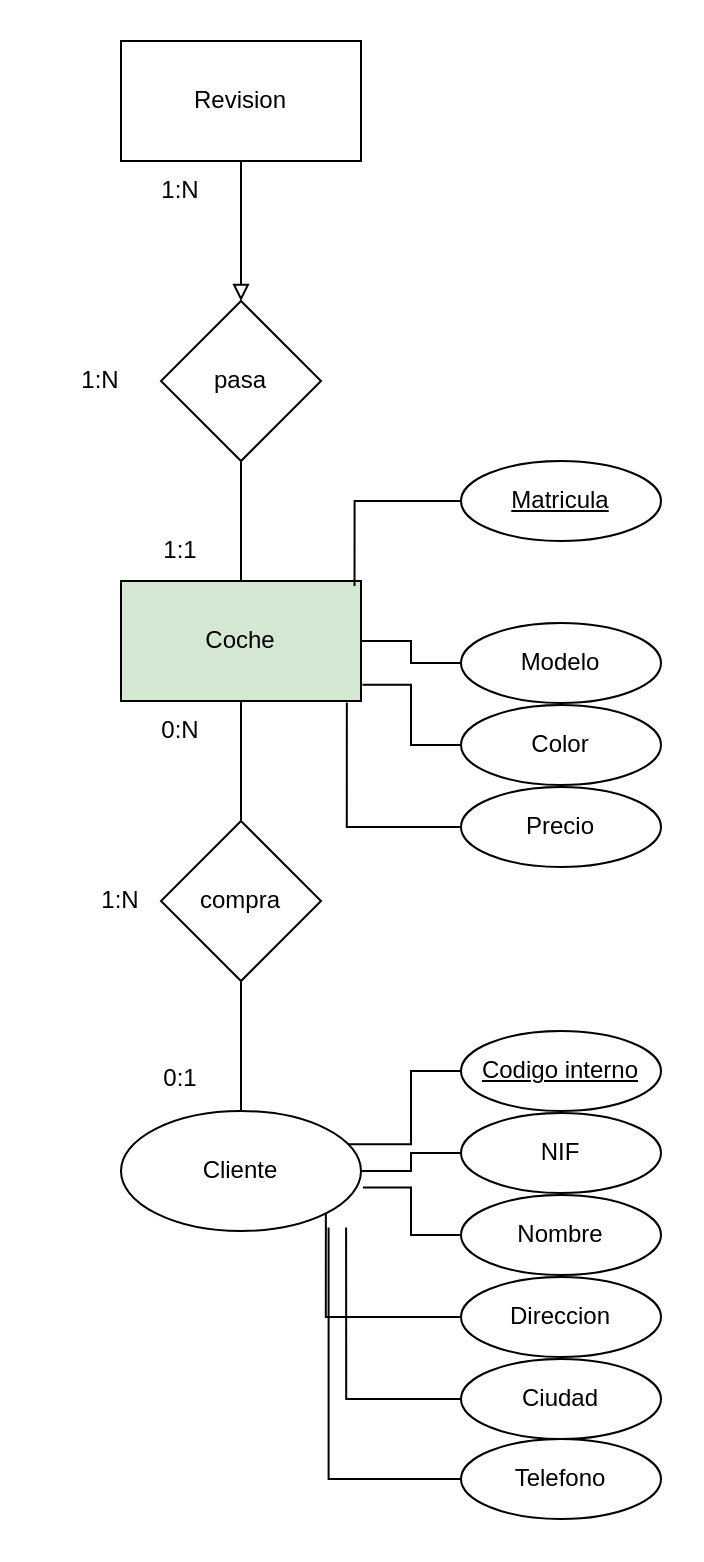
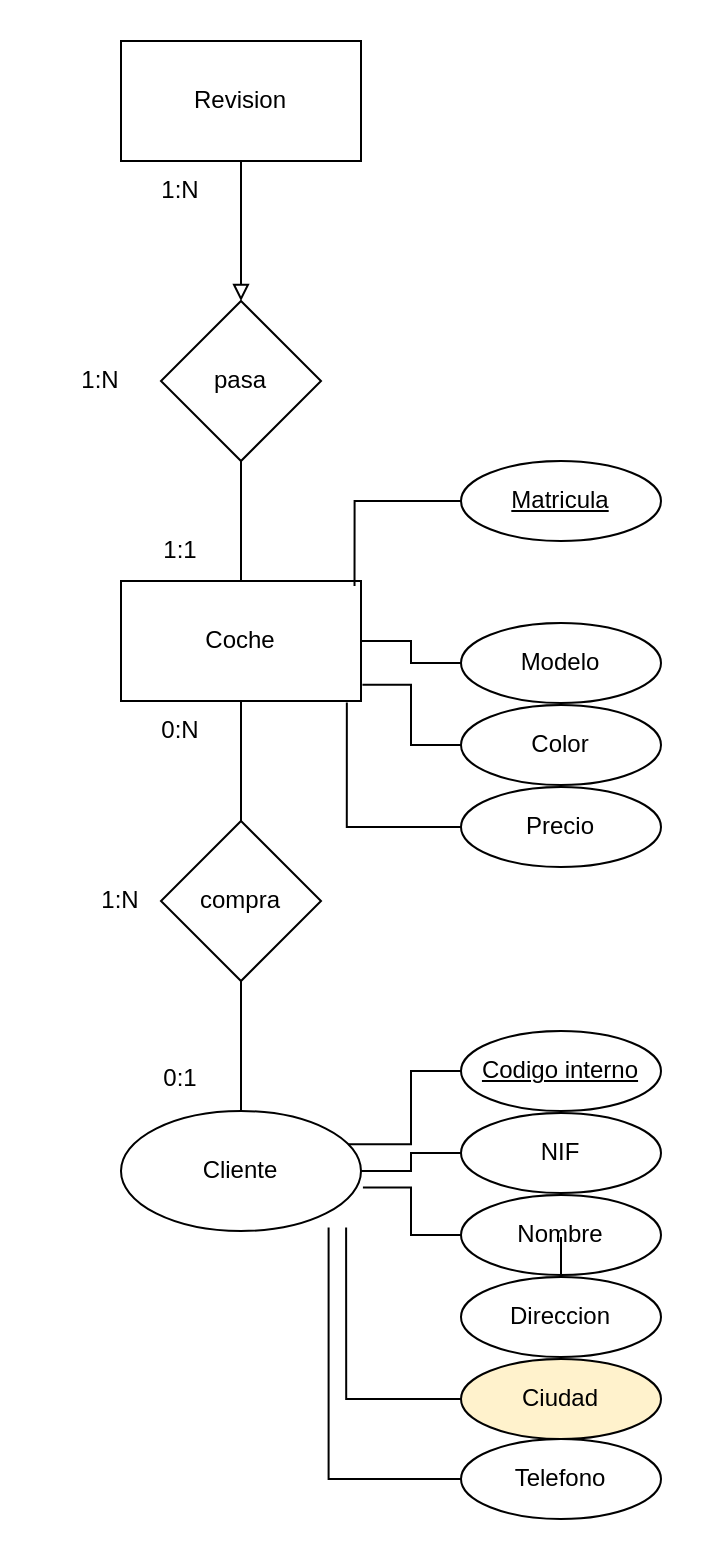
(241, 641) -> (241, 641)
(396, 1317) -> (561, 1237)
(561, 1399) -> (561, 1399)
